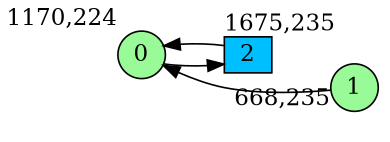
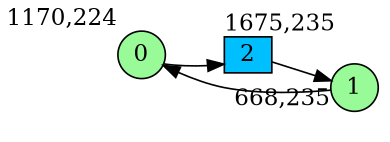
(202, 44) -> (294, 69)
